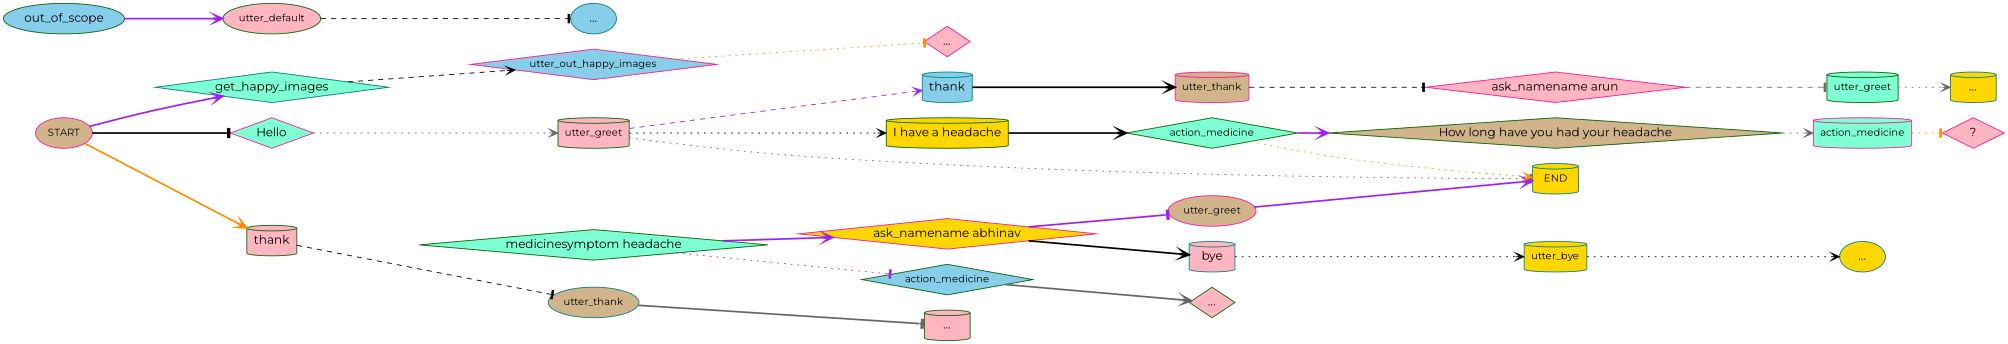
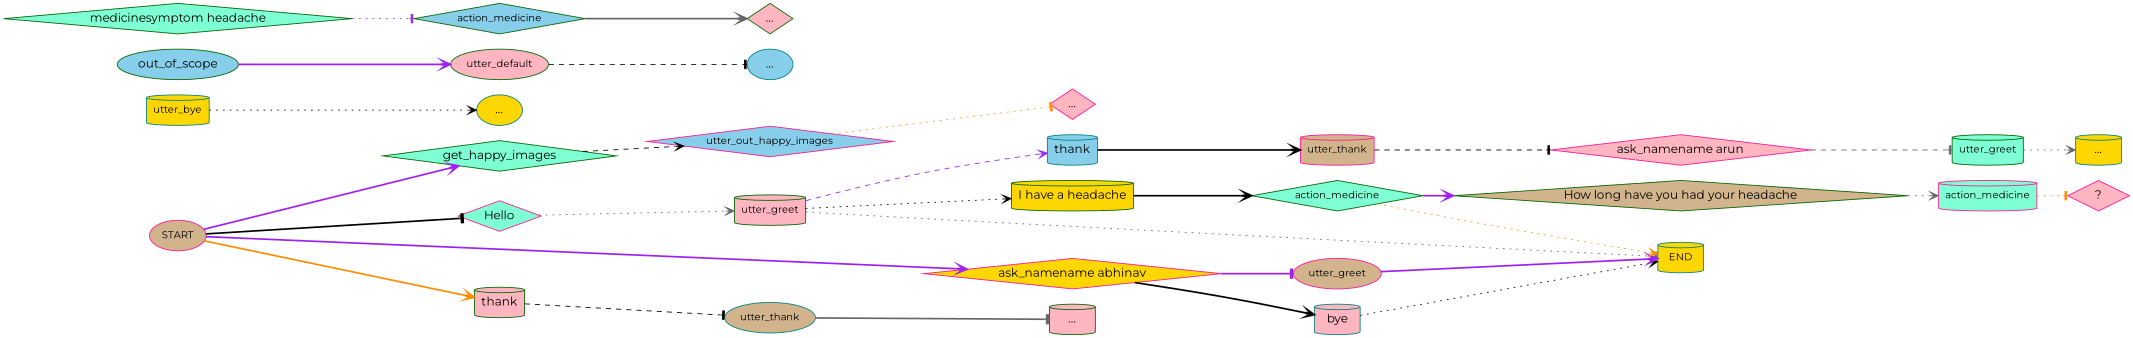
(272, 87) -> (500, 156)
(773, 239) -> (582, 253)
(1375, 257) -> (1505, 289)
